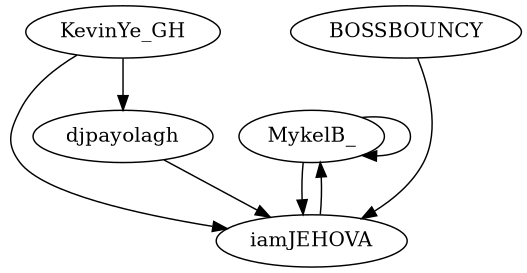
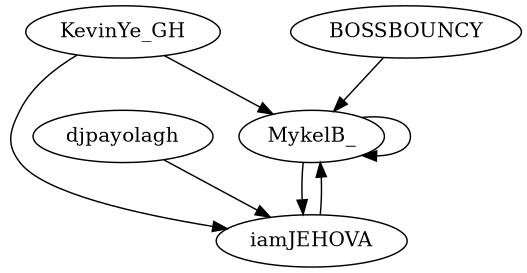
(123, 77) -> (212, 81)
(430, 145) -> (363, 79)
